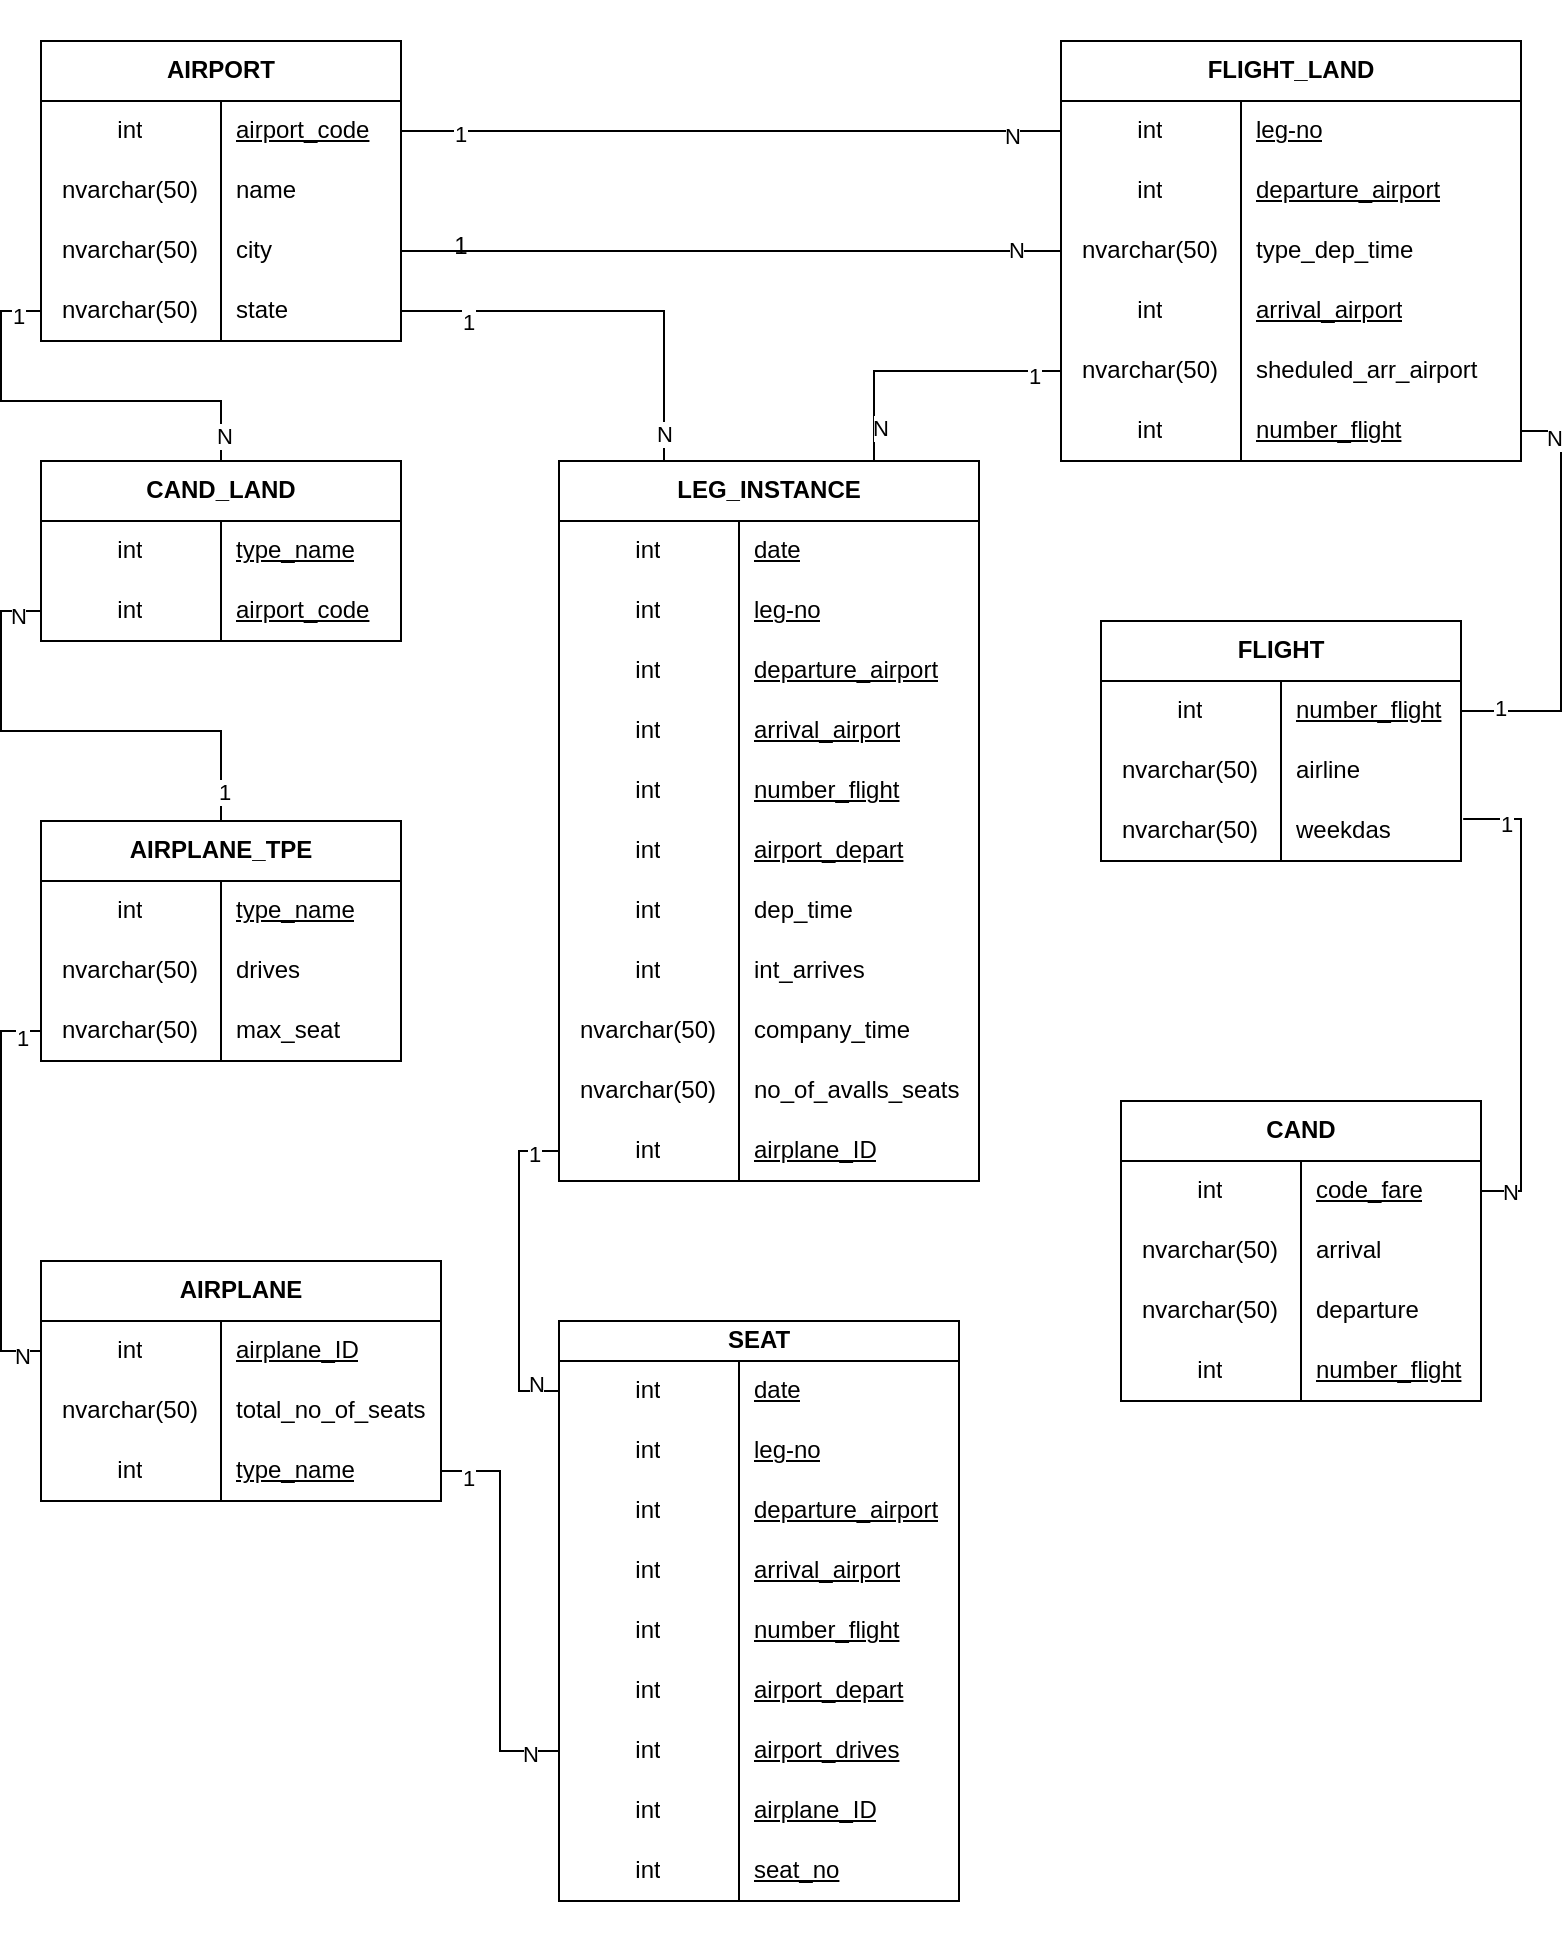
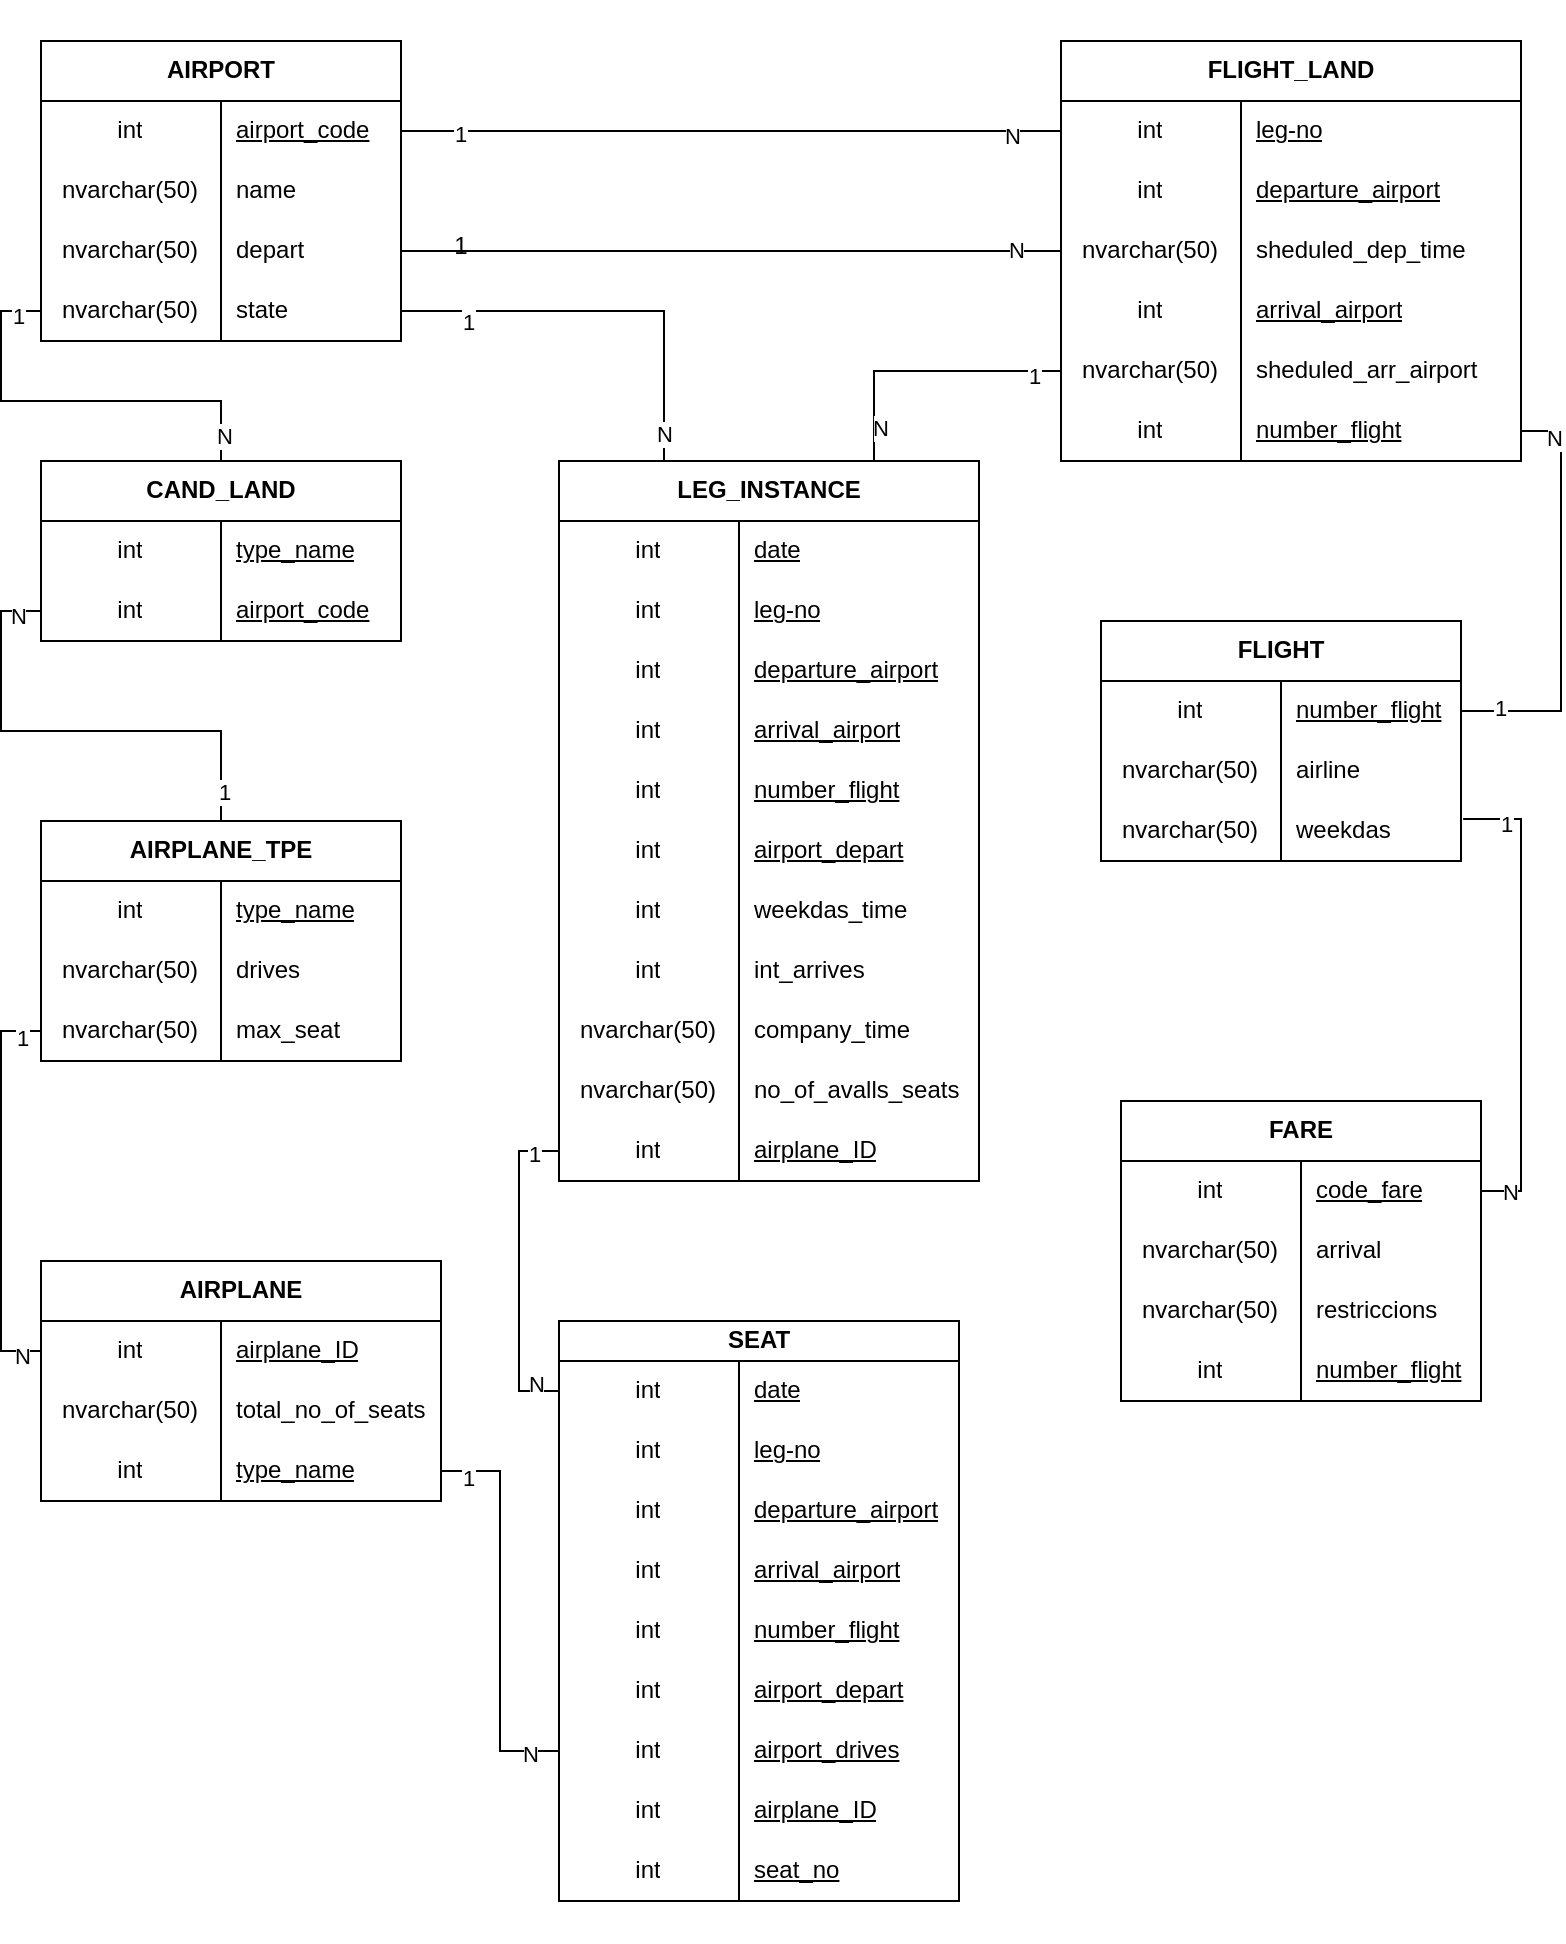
(261, 251) -> (277, 251)
(1341, 251) -> (1365, 251)
(806, 911) -> (833, 911)
(1302, 1131) -> (1302, 1131)
(1377, 1311) -> (1391, 1311)
